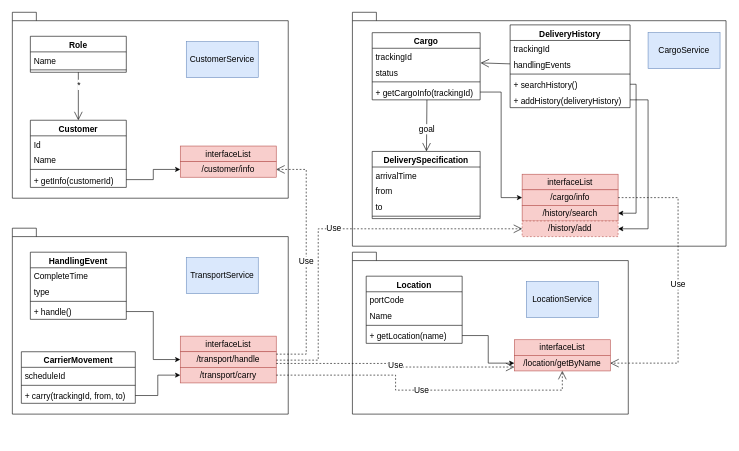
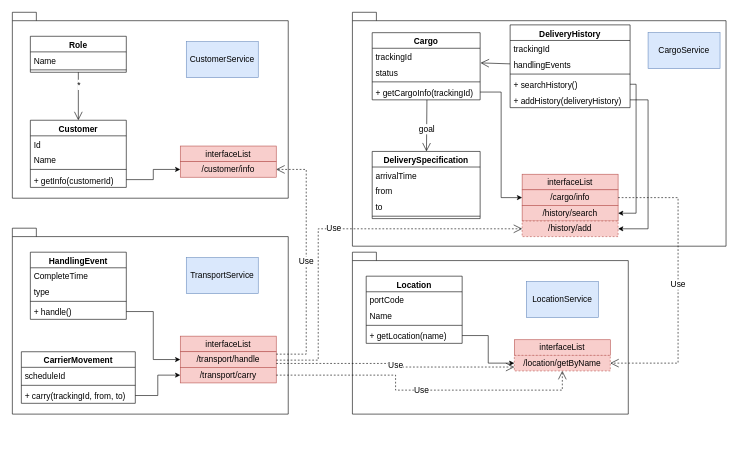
(563, 363) -> (563, 363)
